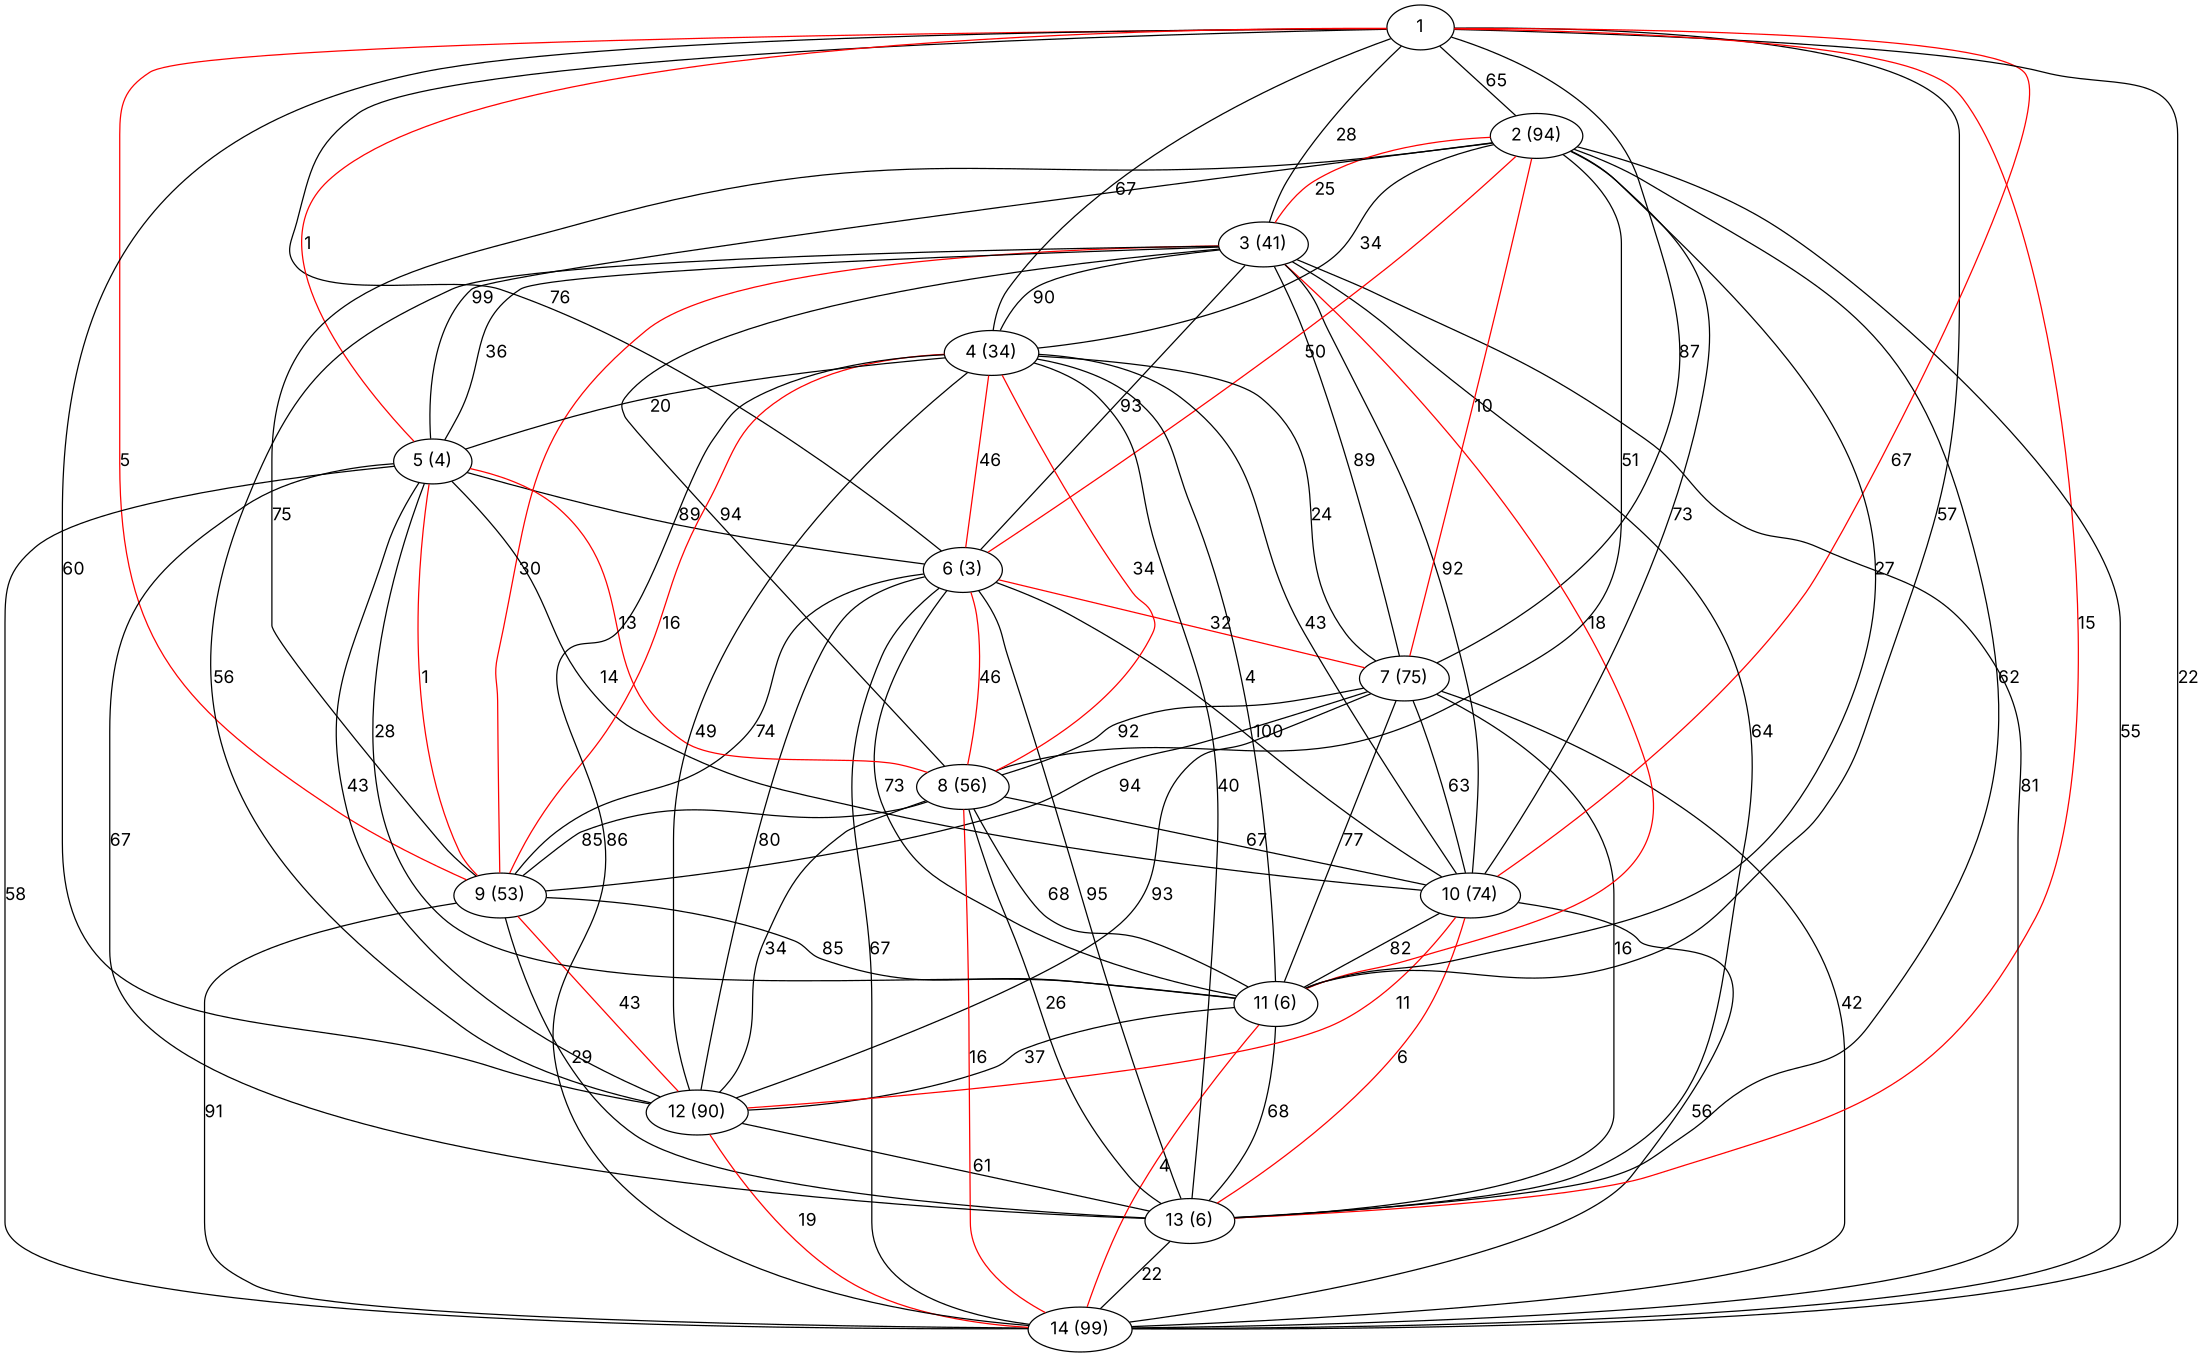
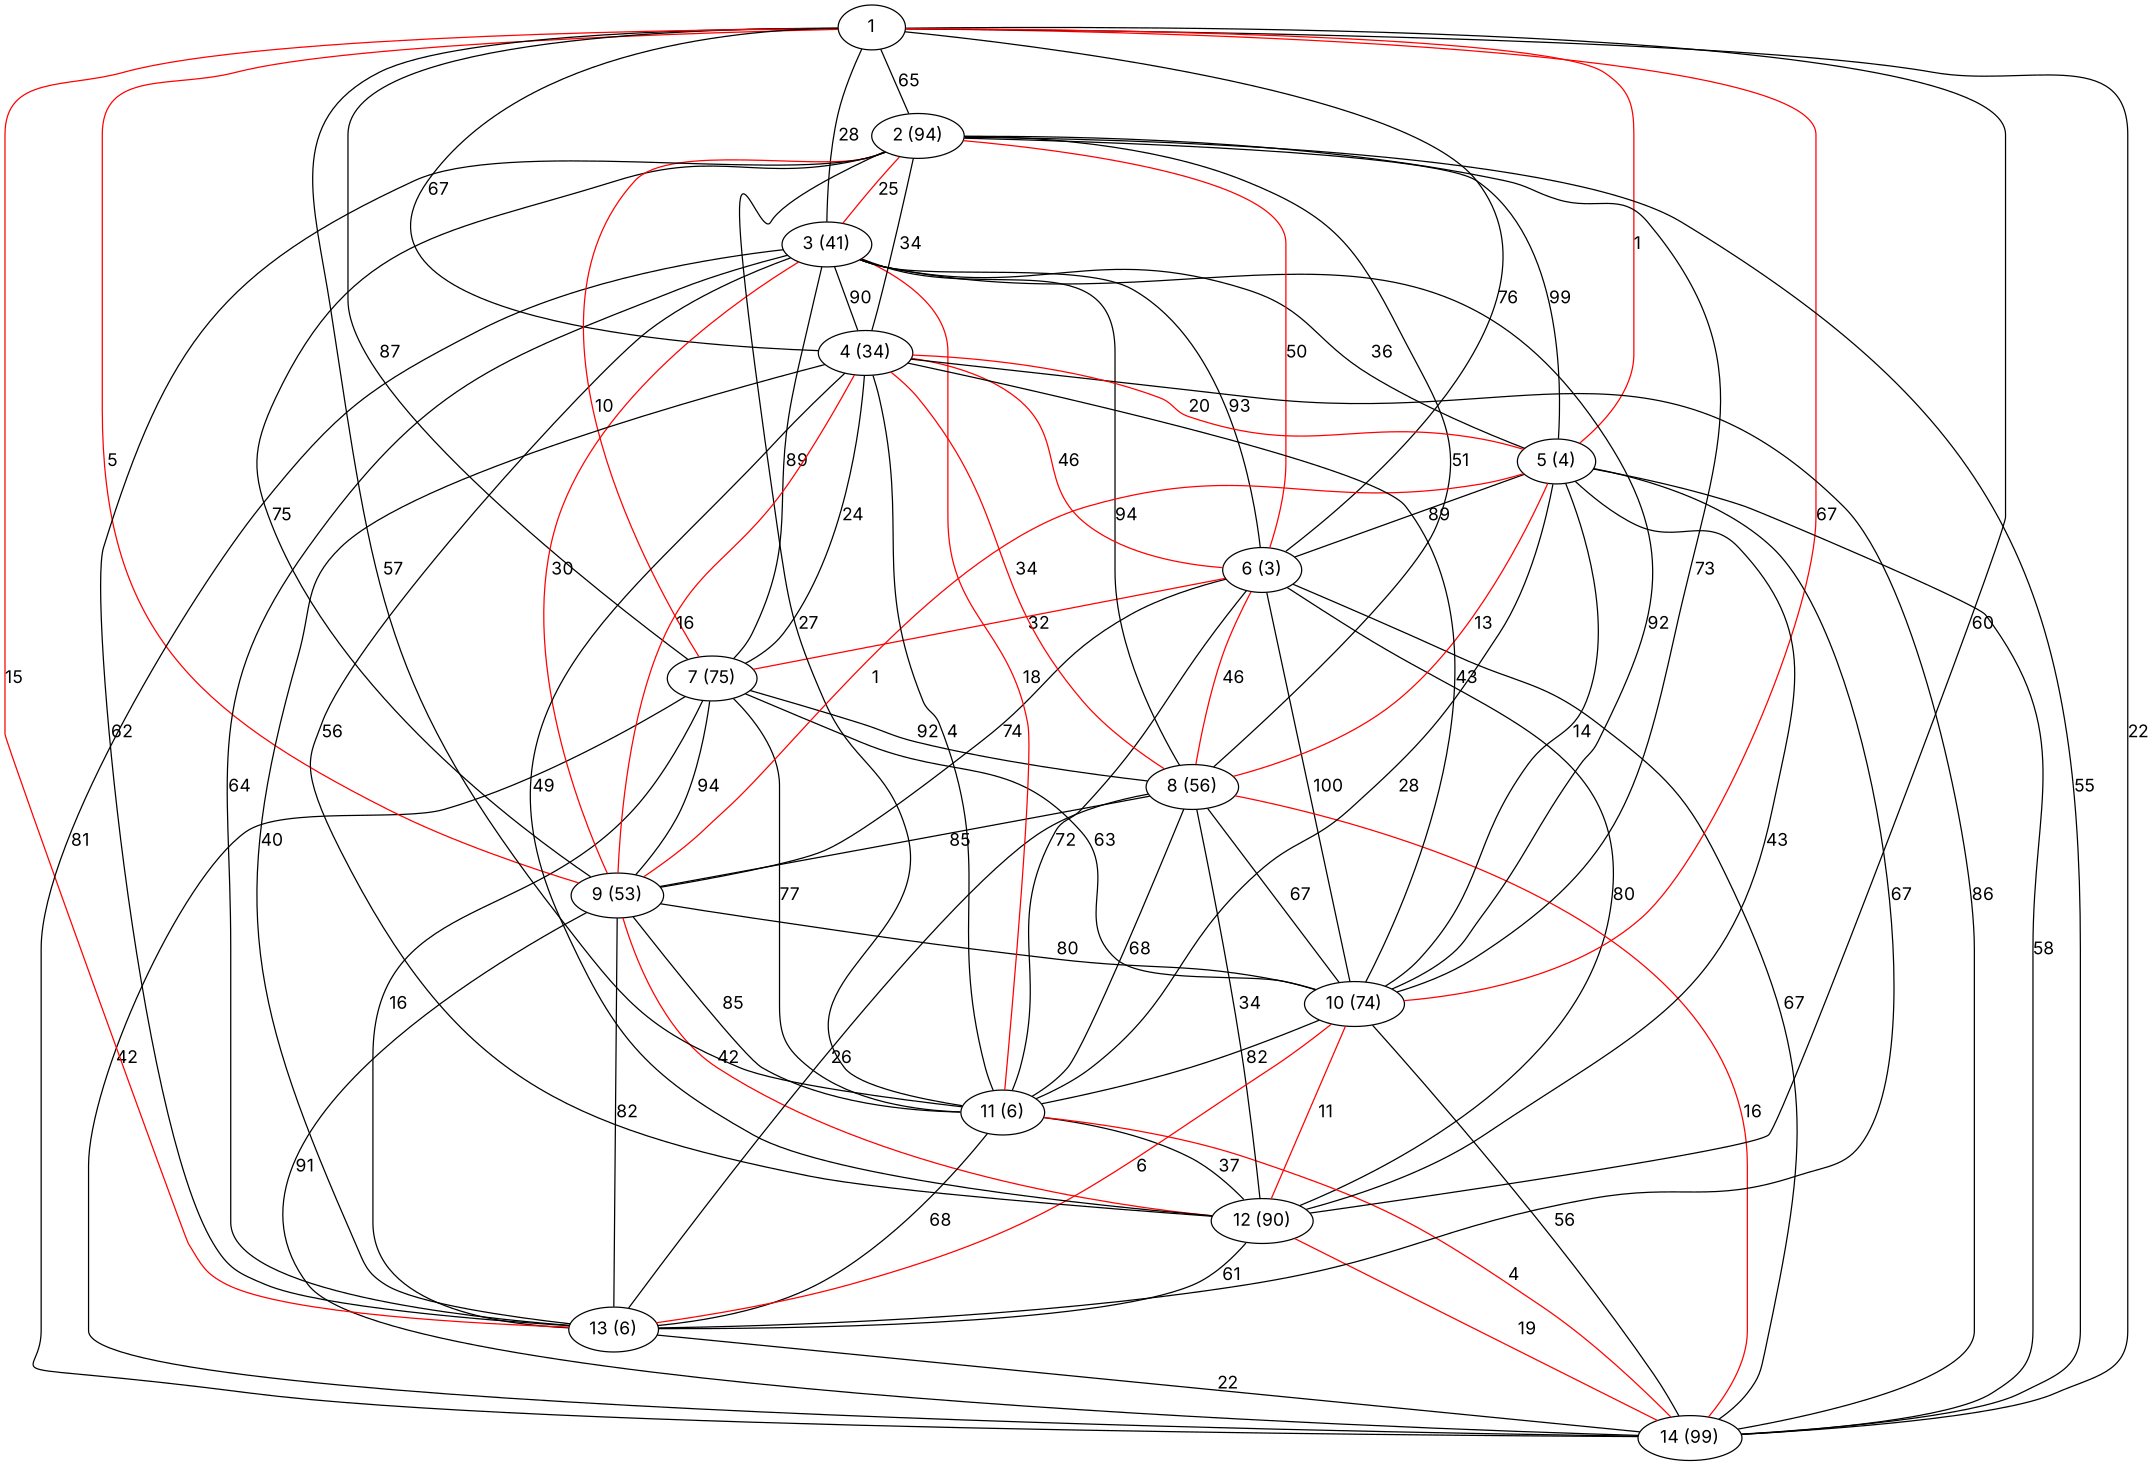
(690, 390) -> (1214, 424)
(895, 787) -> (1066, 841)
(1081, 894) -> none
(1116, 926) -> none
none -> (988, 951)
(630, 1004) -> (728, 1058)
(582, 1058) -> (627, 1113)
